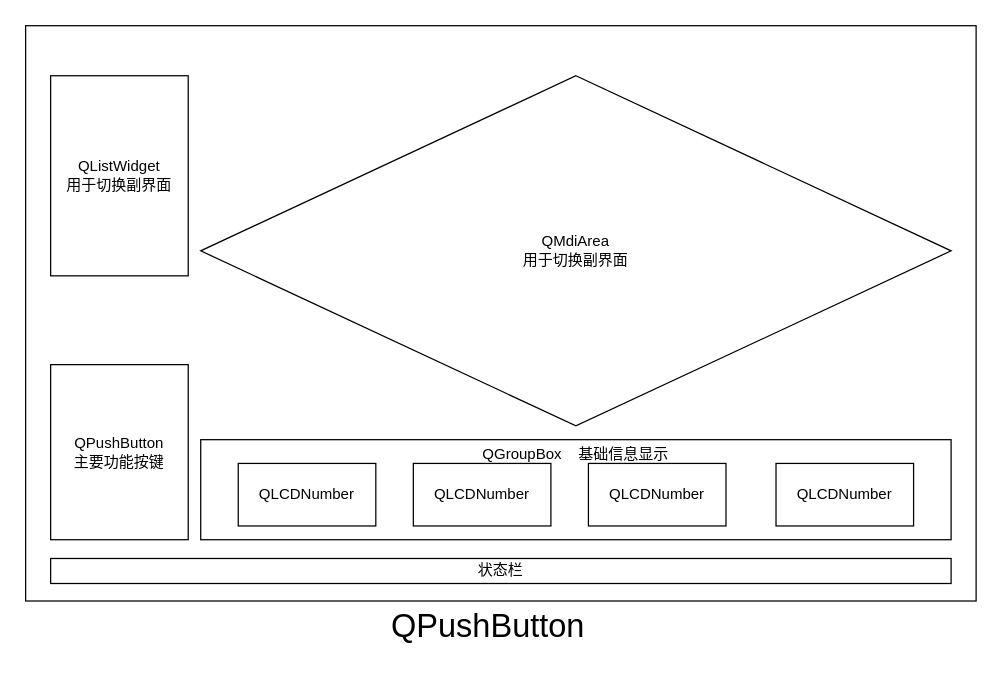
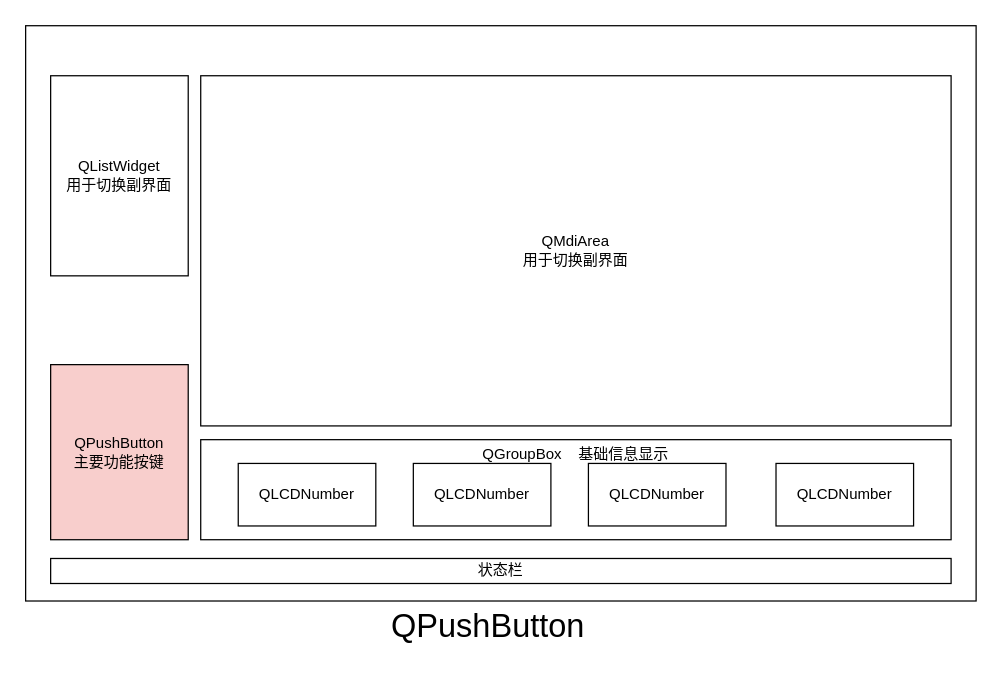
(576, 251) -> (576, 251)
(119, 452) -> (119, 452)
